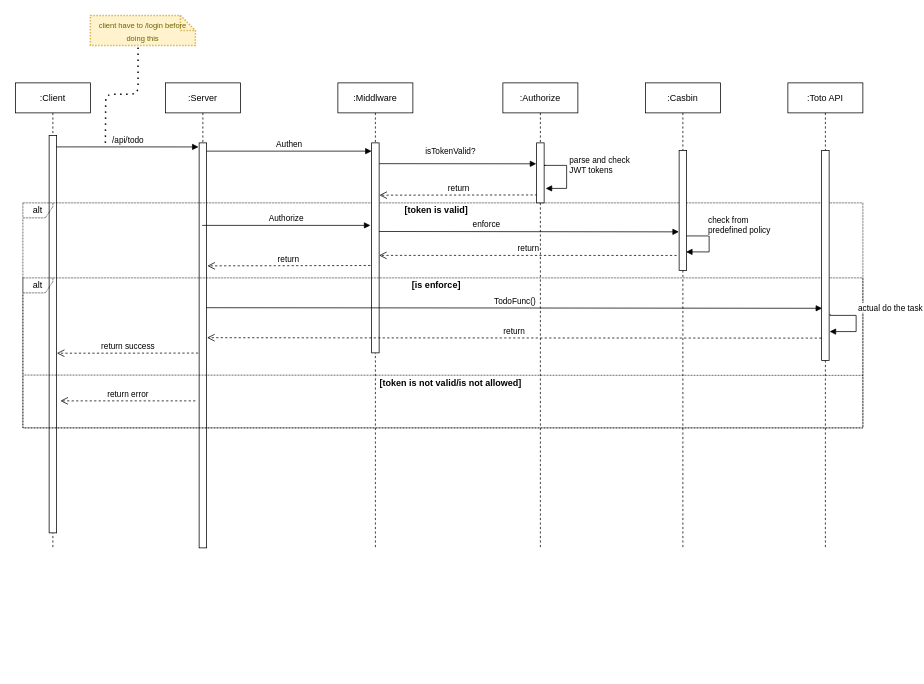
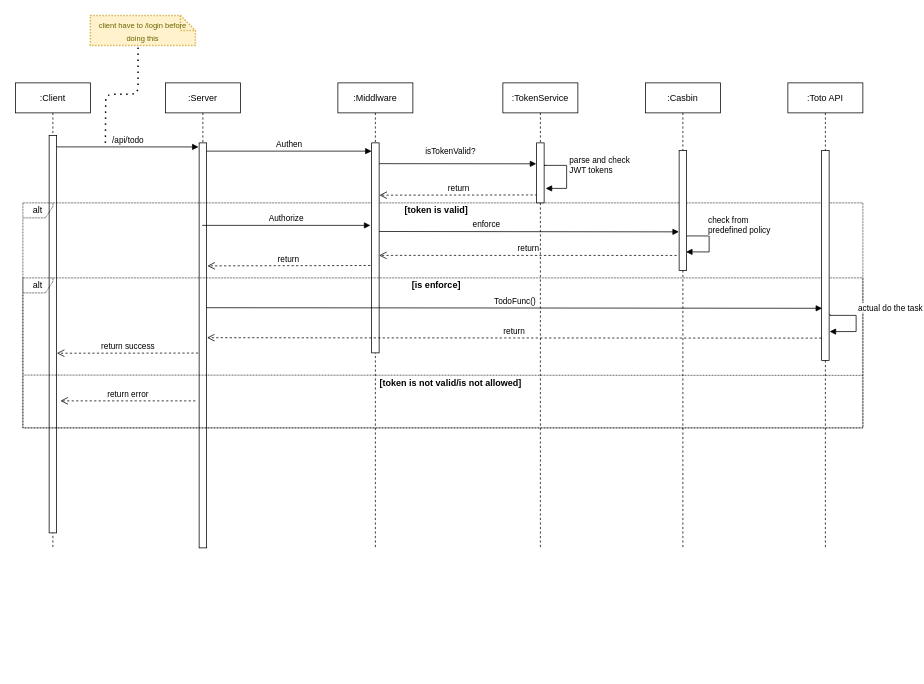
(540, 98) -> (540, 98)
